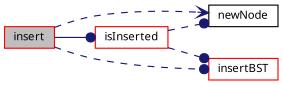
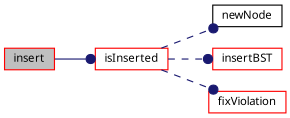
(125, 13) -> none
(126, 64) -> none
none -> (247, 102)
